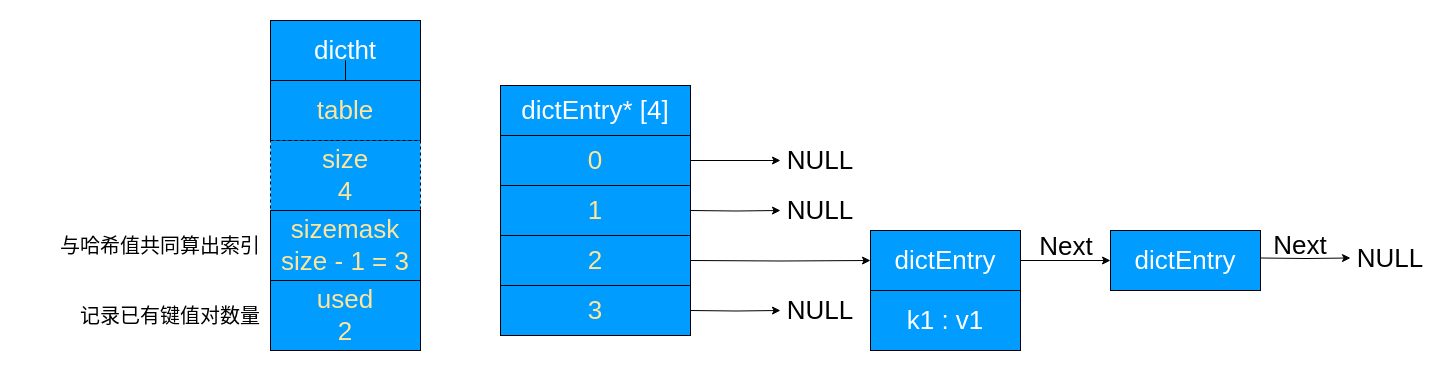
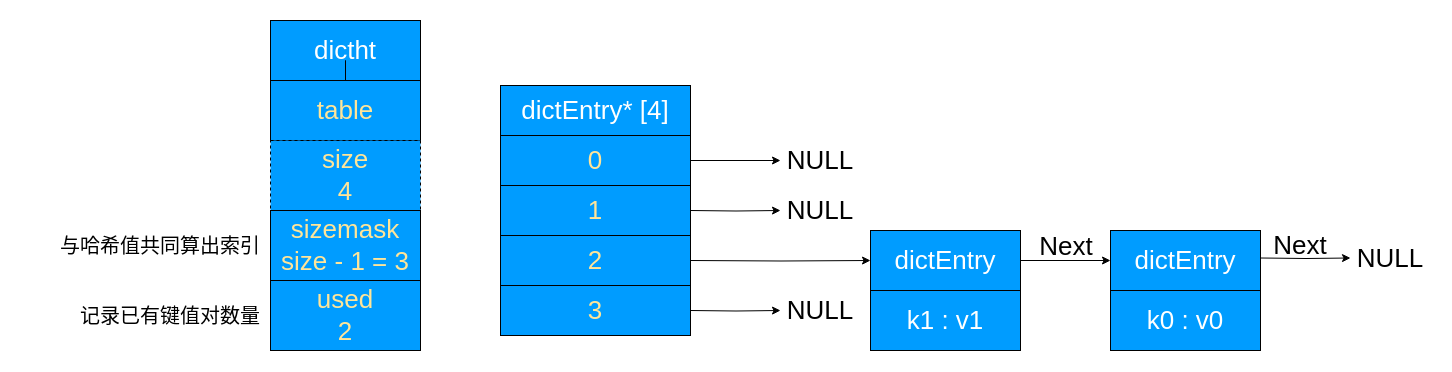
none -> (1186, 321)
